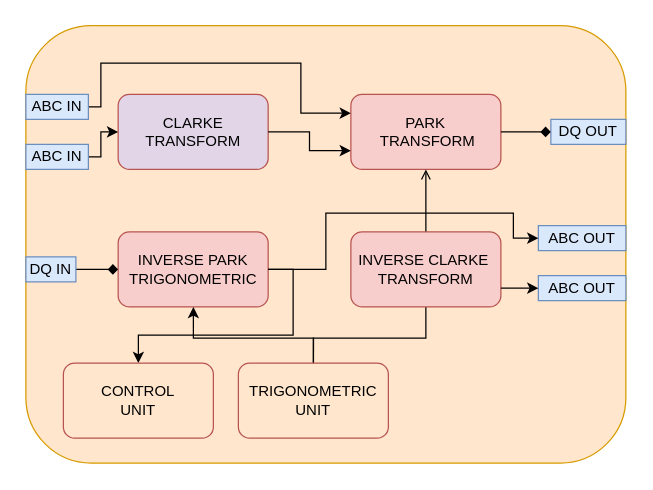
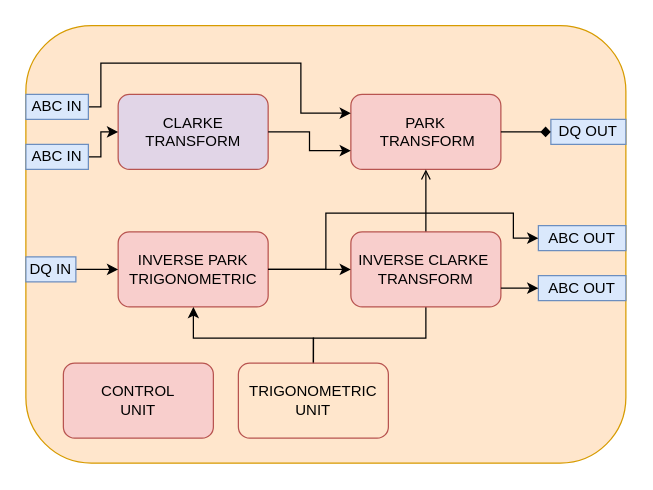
(107, 269) -> (108, 269)
(237, 335) -> (335, 269)
(138, 401) -> (138, 401)
